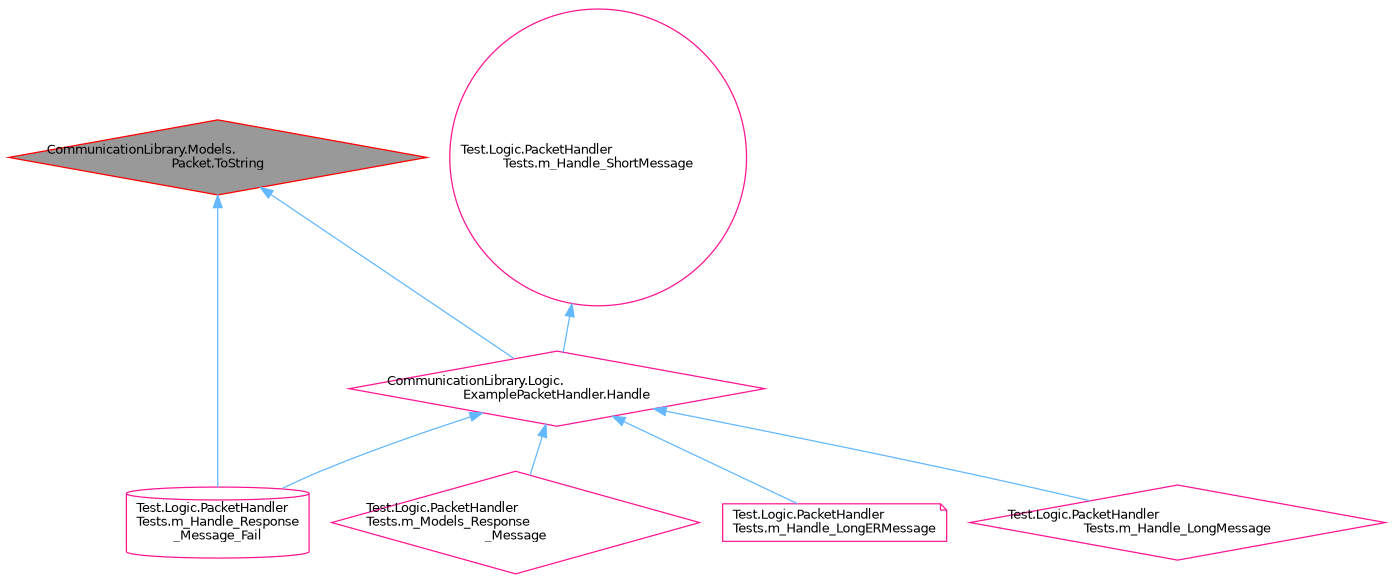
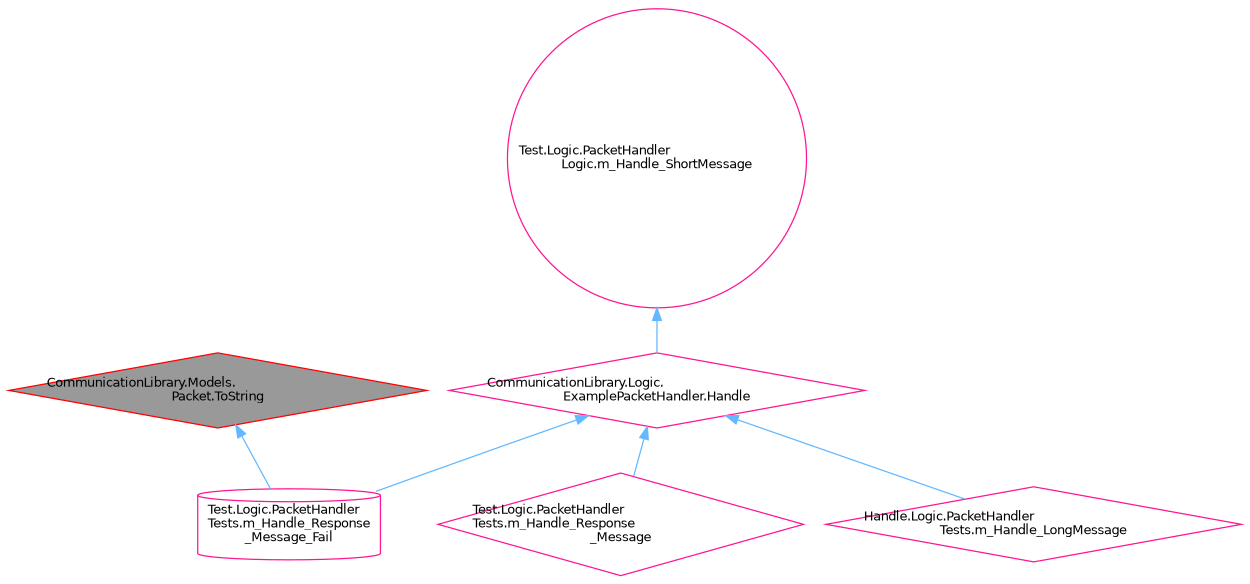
(598, 157) -> (657, 158)
(393, 277) -> none
(516, 523) -> (621, 524)
(835, 523) -> none
(1178, 523) -> (1034, 524)
